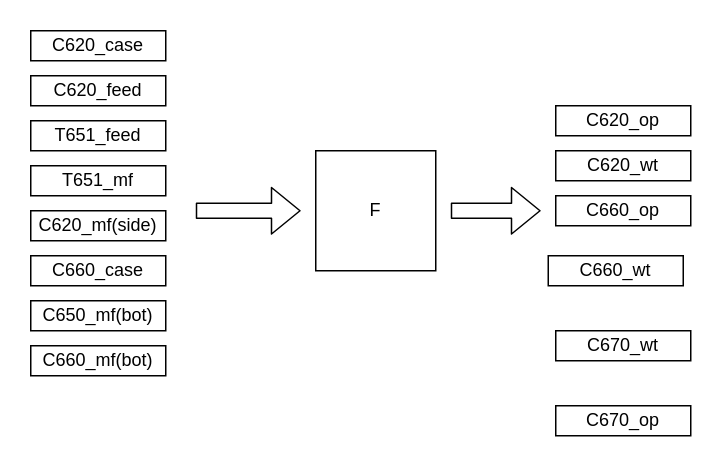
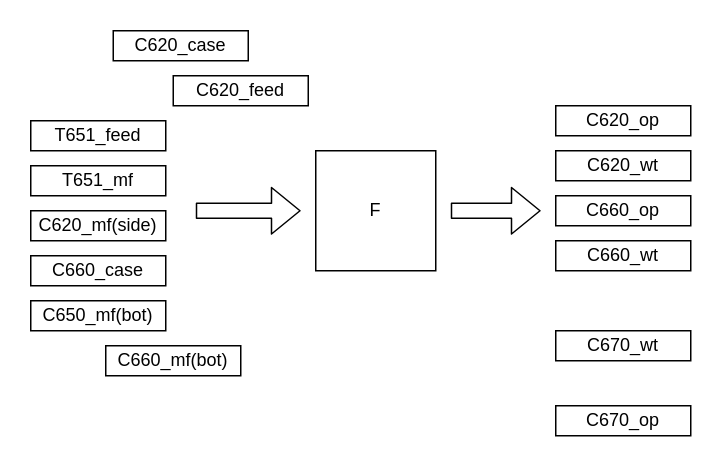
(98, 46) -> (181, 46)
(98, 91) -> (241, 91)
(616, 271) -> (623, 256)
(98, 361) -> (173, 361)
